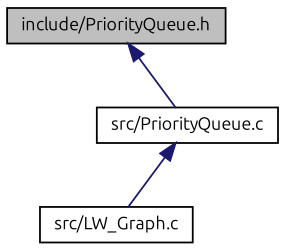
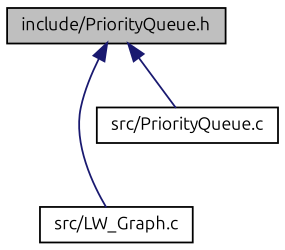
(146, 182) -> (80, 134)
